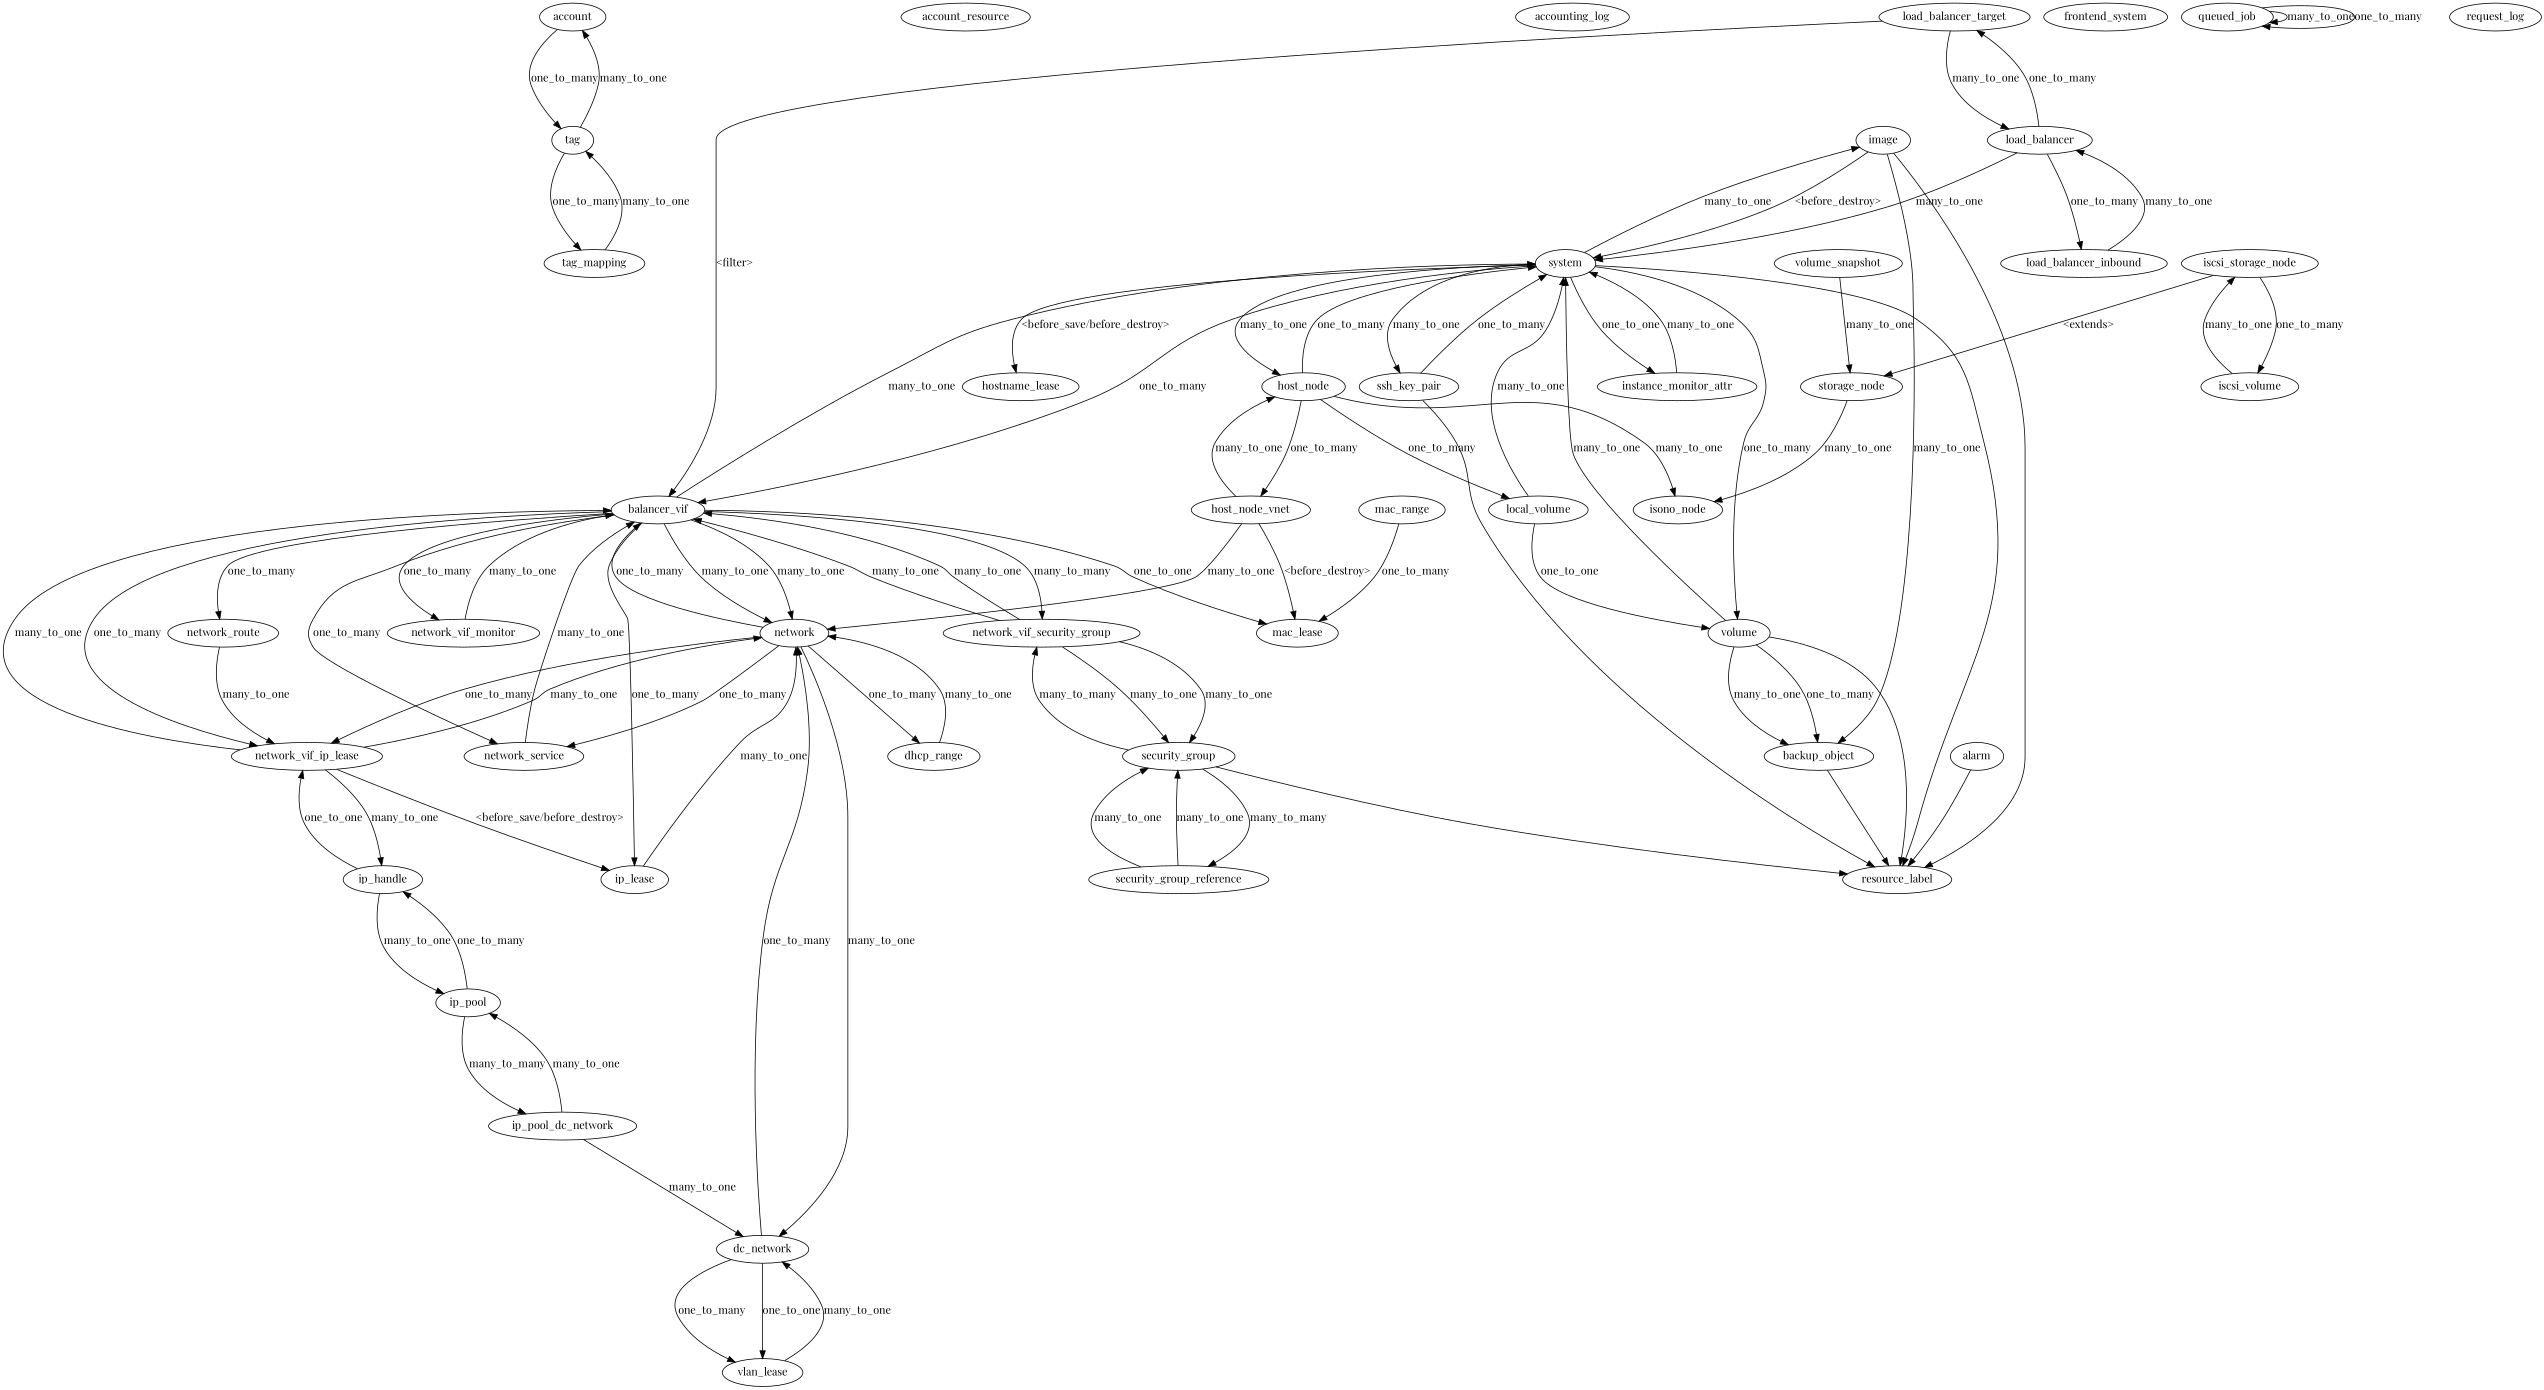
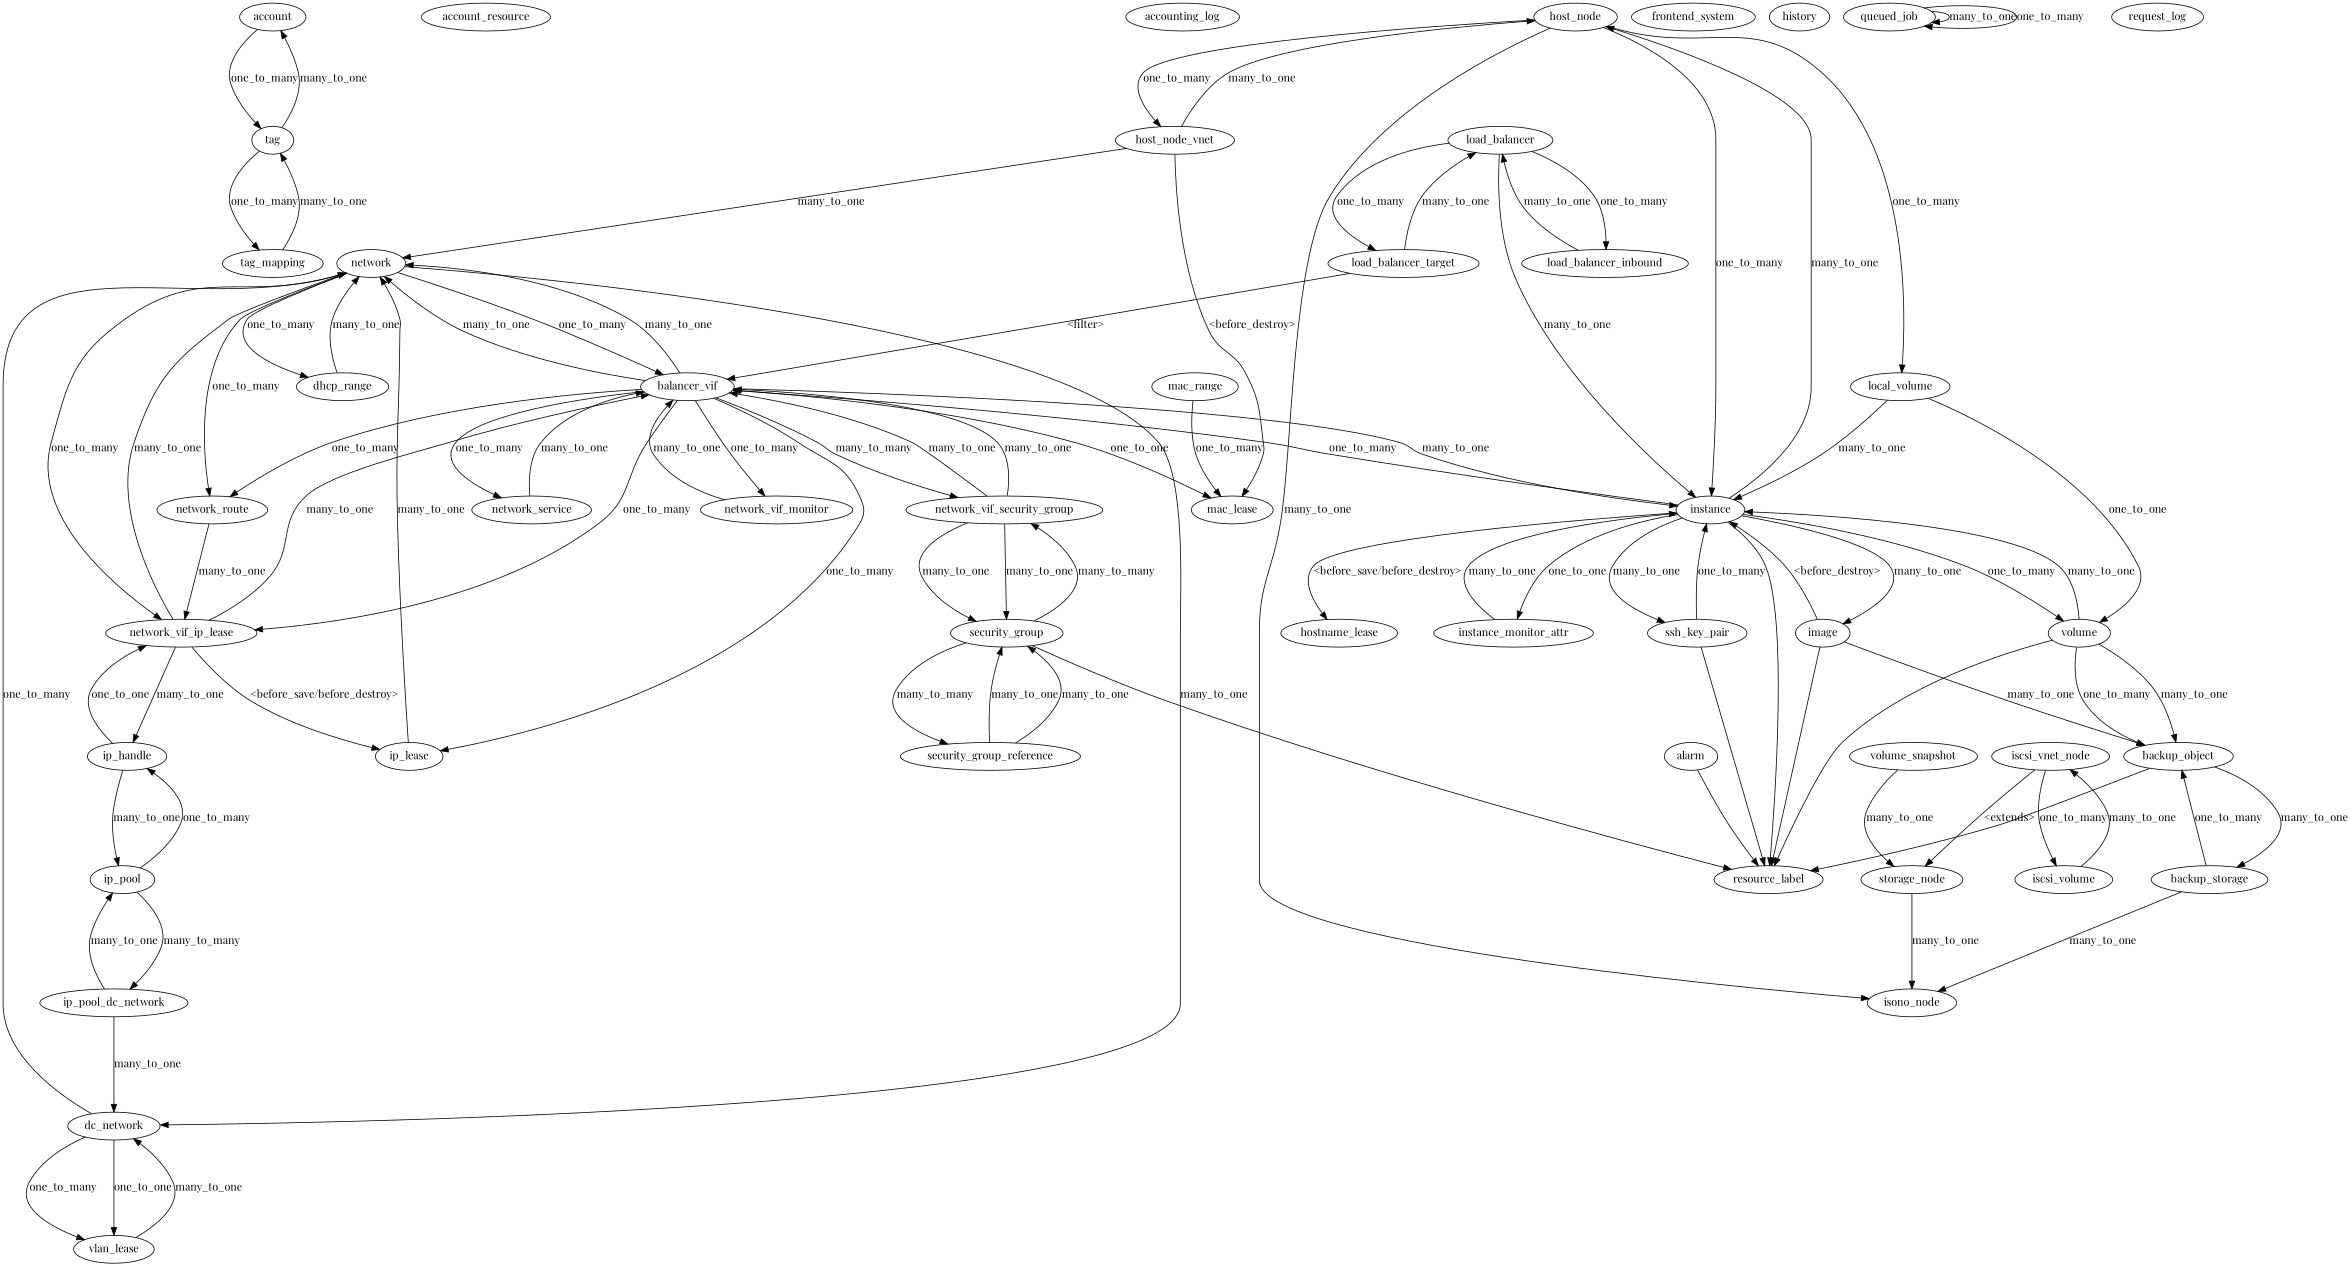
none -> (1800, 17)
(1565, 263) -> (1710, 510)
(2250, 263) -> (2051, 756)
(684, 709) -> (223, 345)
none -> (2210, 880)
